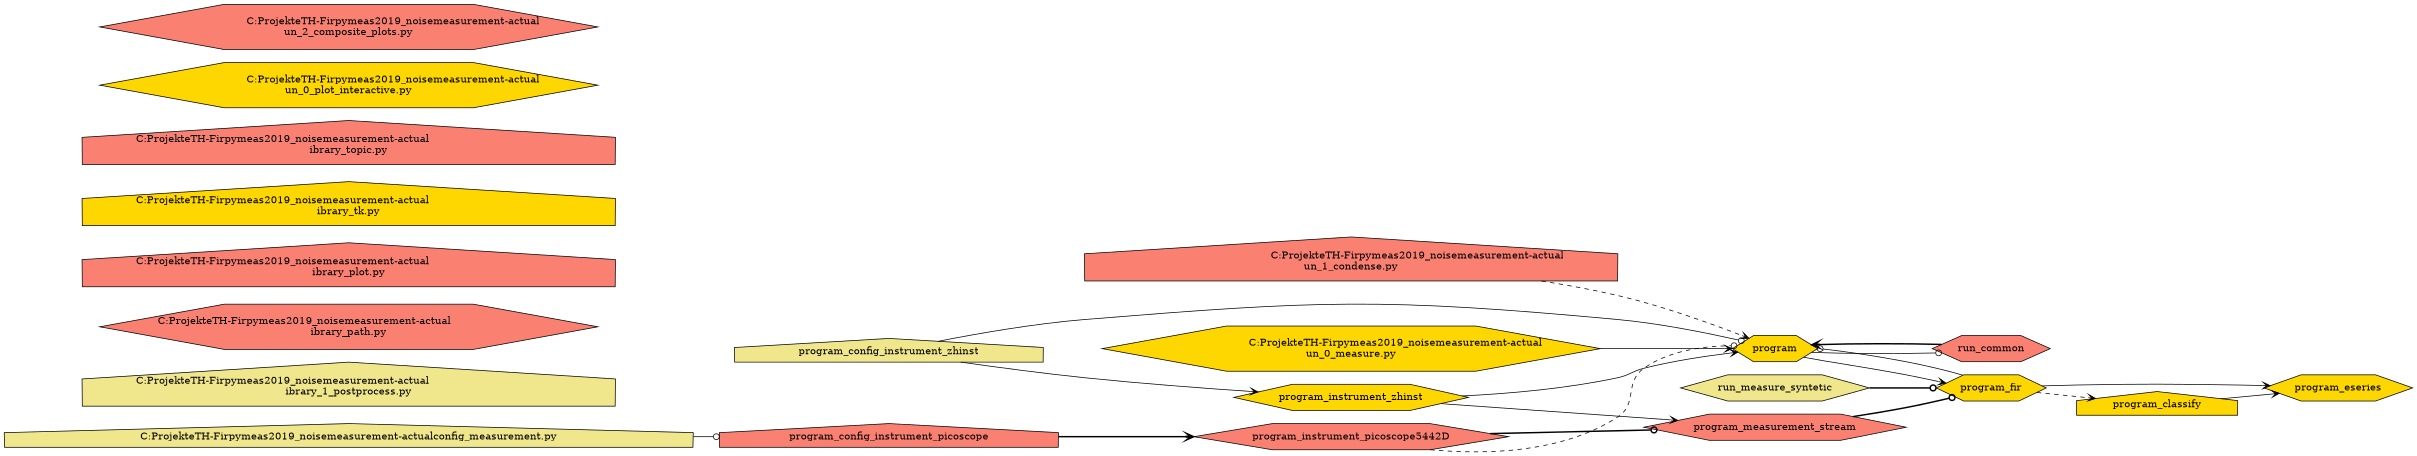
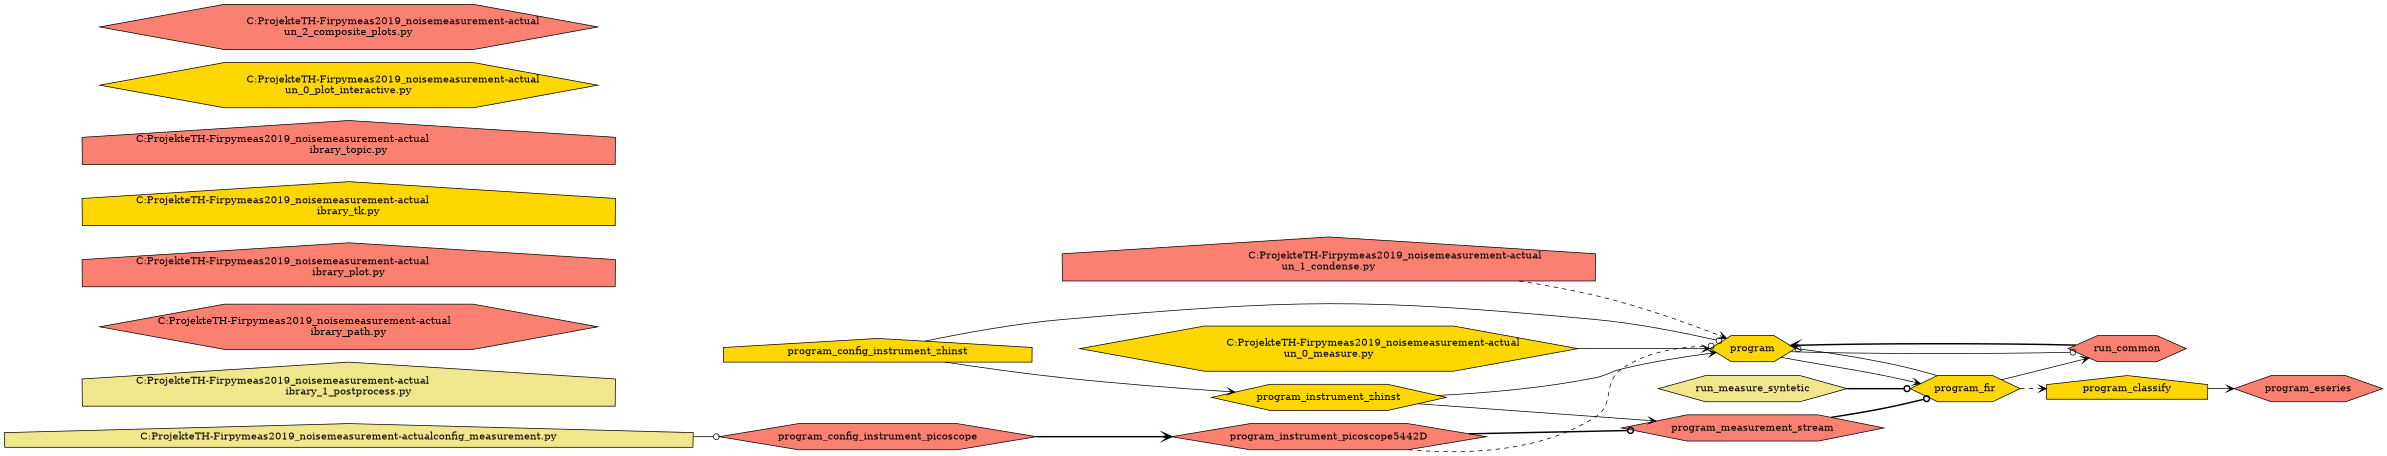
(889, 352) -> (878, 352)
(2153, 384) -> (2042, 370)
(2338, 388) -> (2308, 389)
(889, 437) -> (878, 437)
